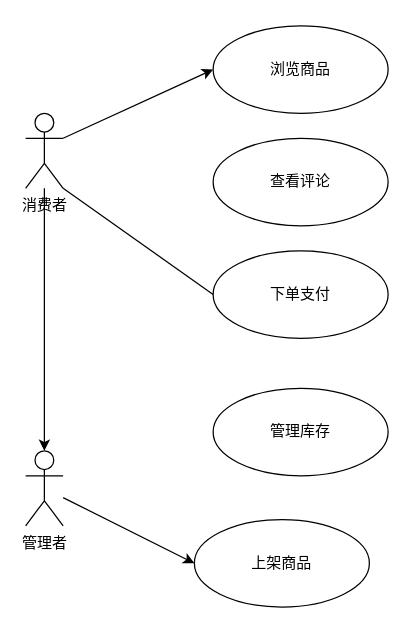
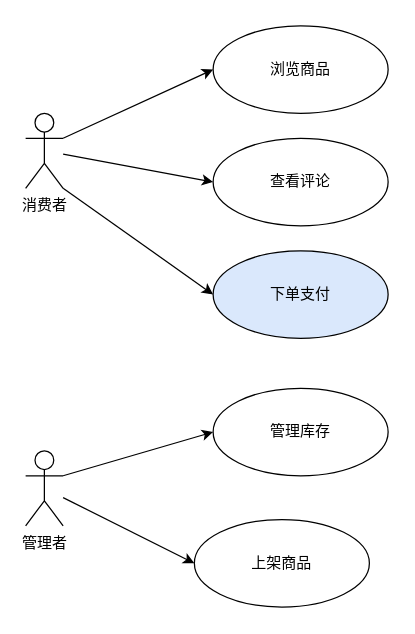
(208, 291) -> (205, 289)
(301, 294) -> (301, 294)
(44, 315) -> (134, 167)
none -> (134, 455)
